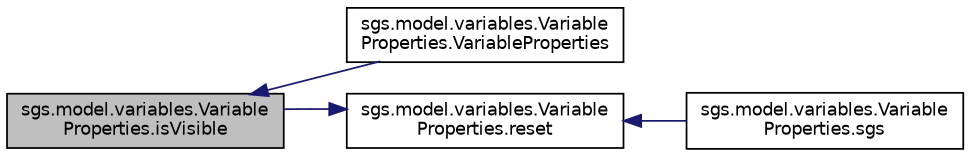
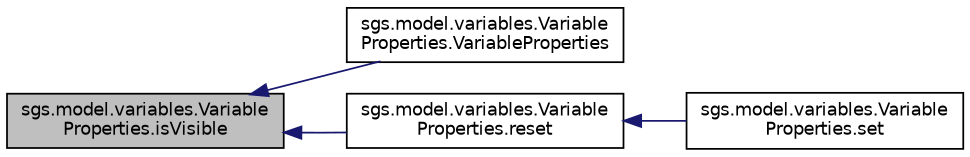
(307, 109) -> (324, 133)
(825, 121) -> (825, 121)
